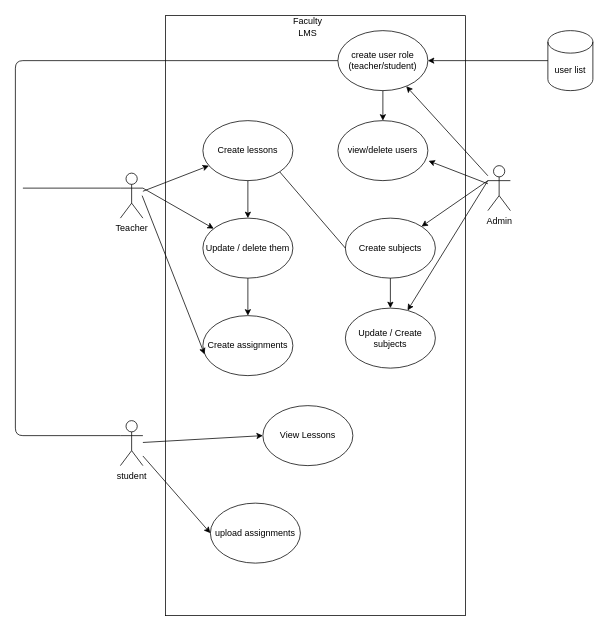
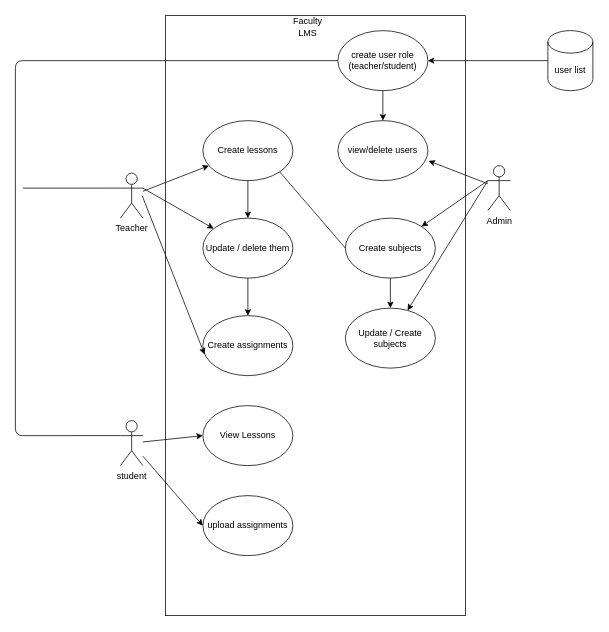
(449, 133) -> none
(308, 435) -> (248, 435)
(255, 533) -> (248, 525)
